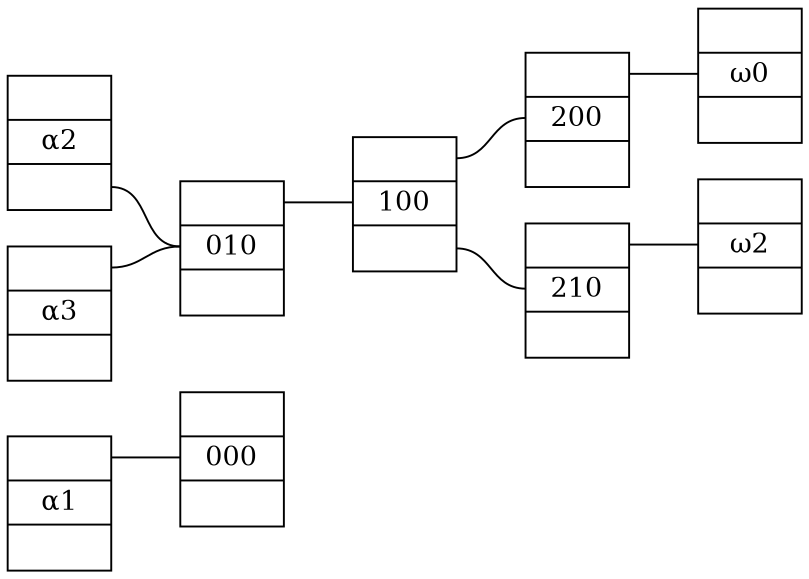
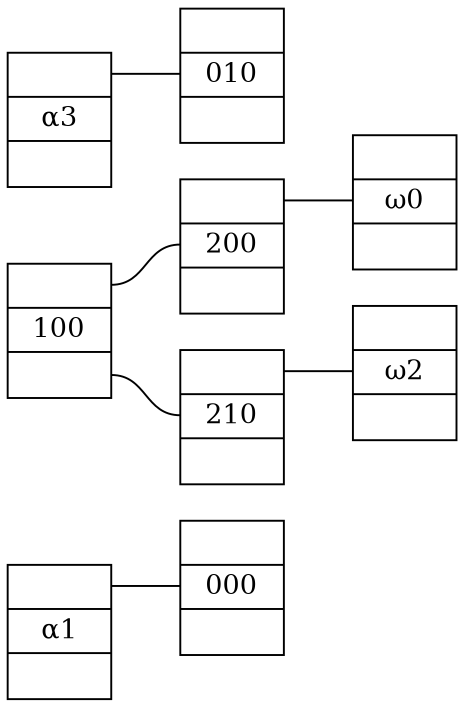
(59, 143) -> none
(318, 202) -> none
